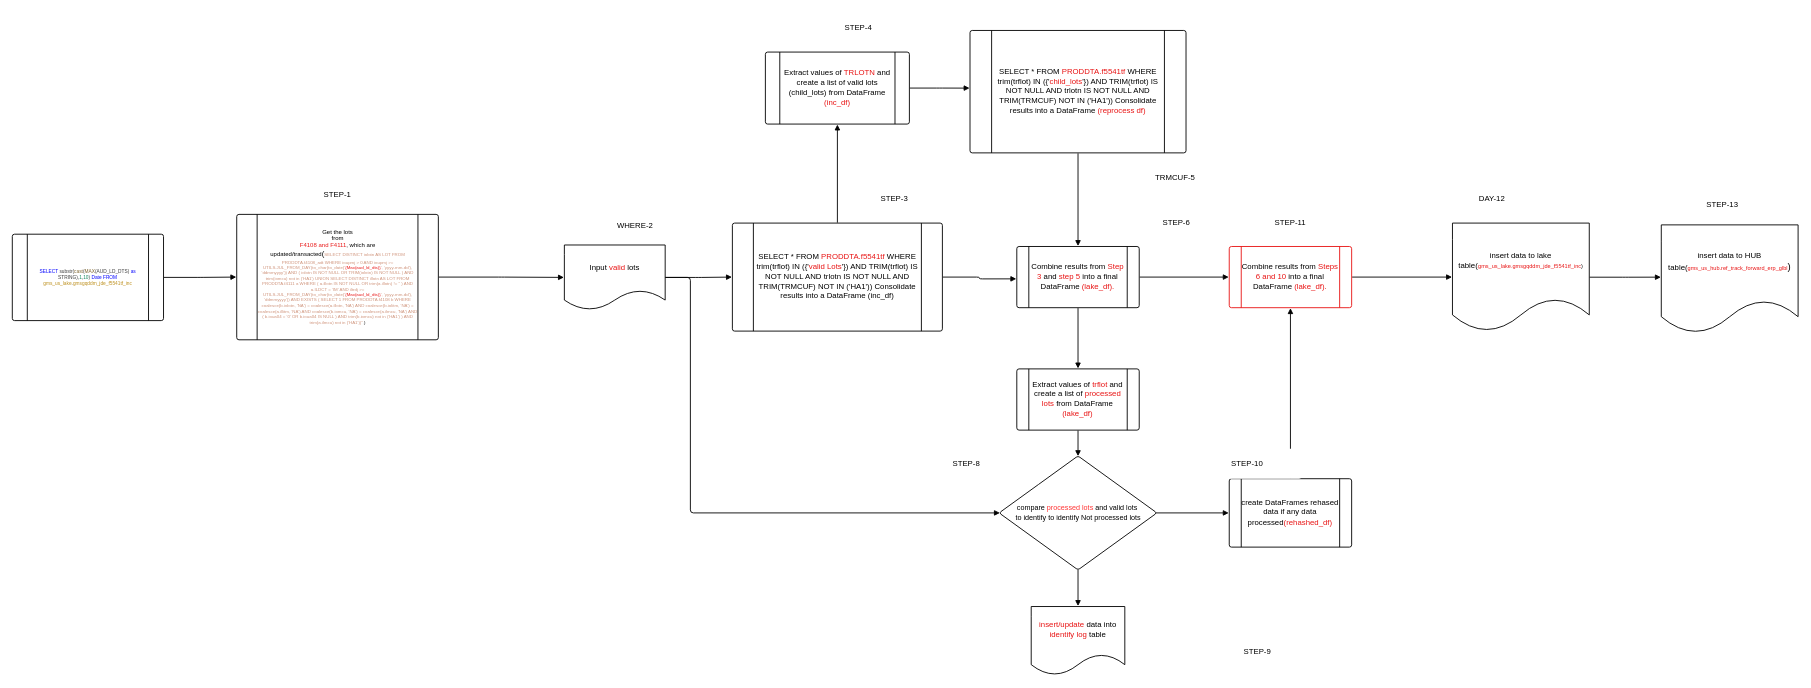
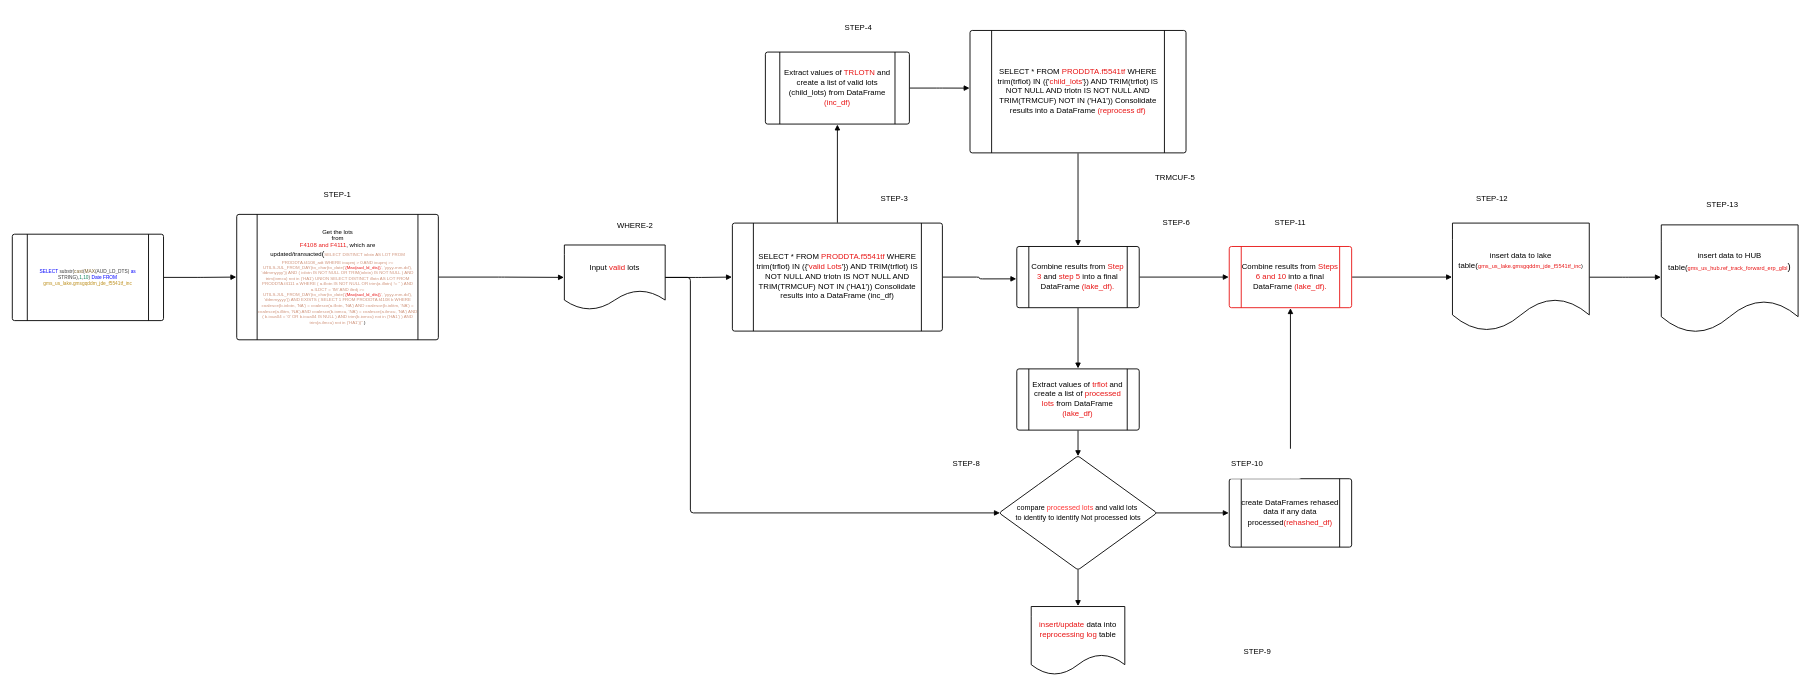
(1492, 198) -> (1492, 198)
(1078, 630) -> (1078, 630)
